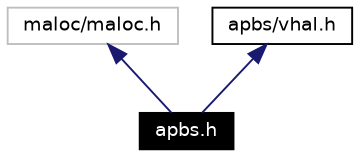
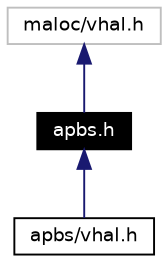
(93, 26) -> (84, 26)
(228, 86) -> (84, 194)
